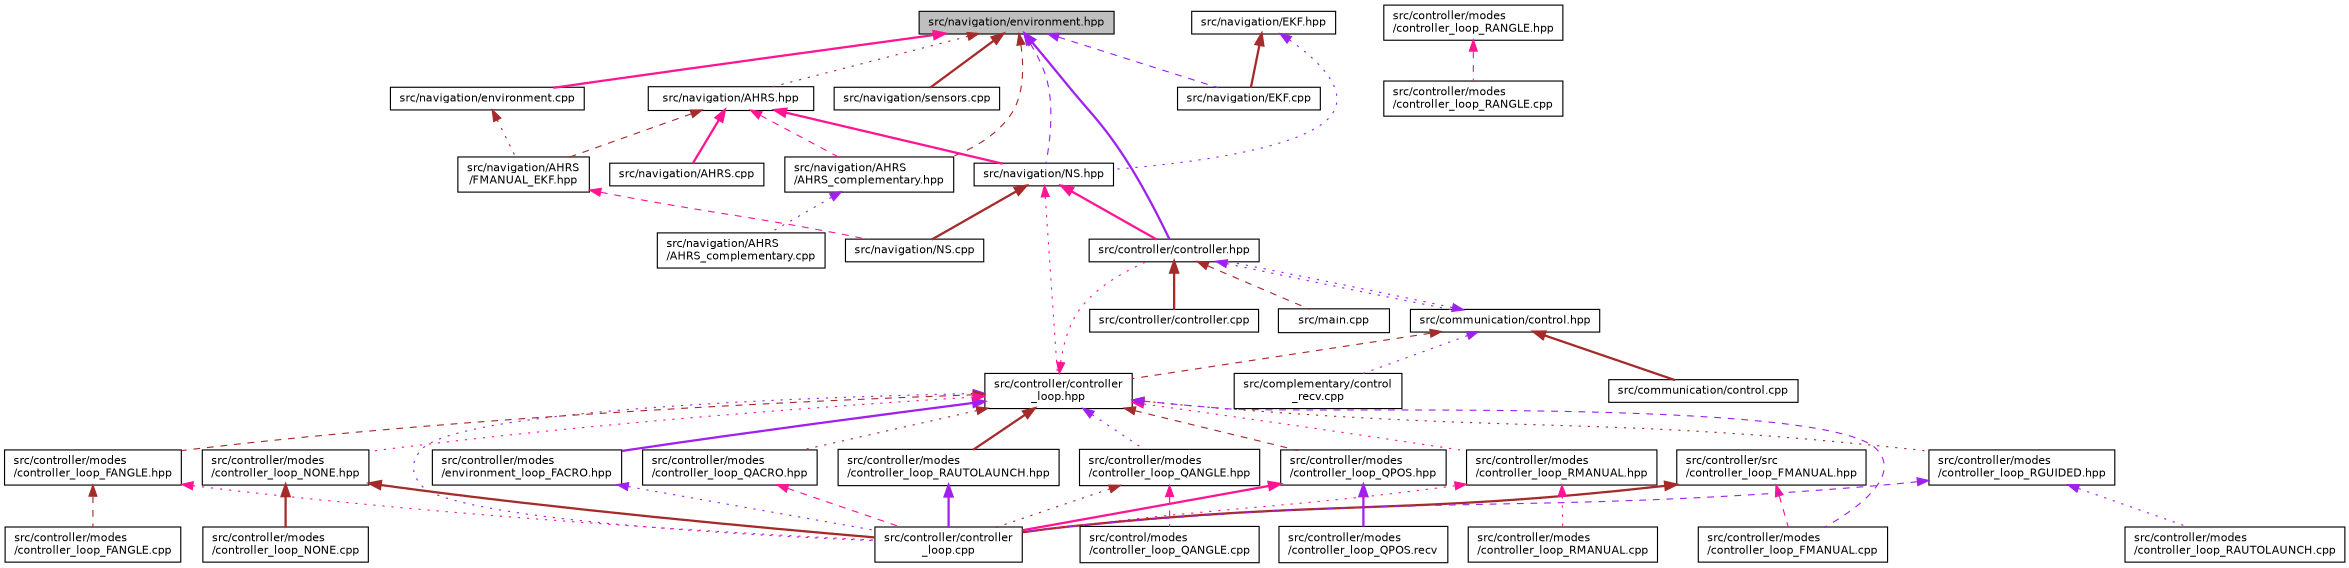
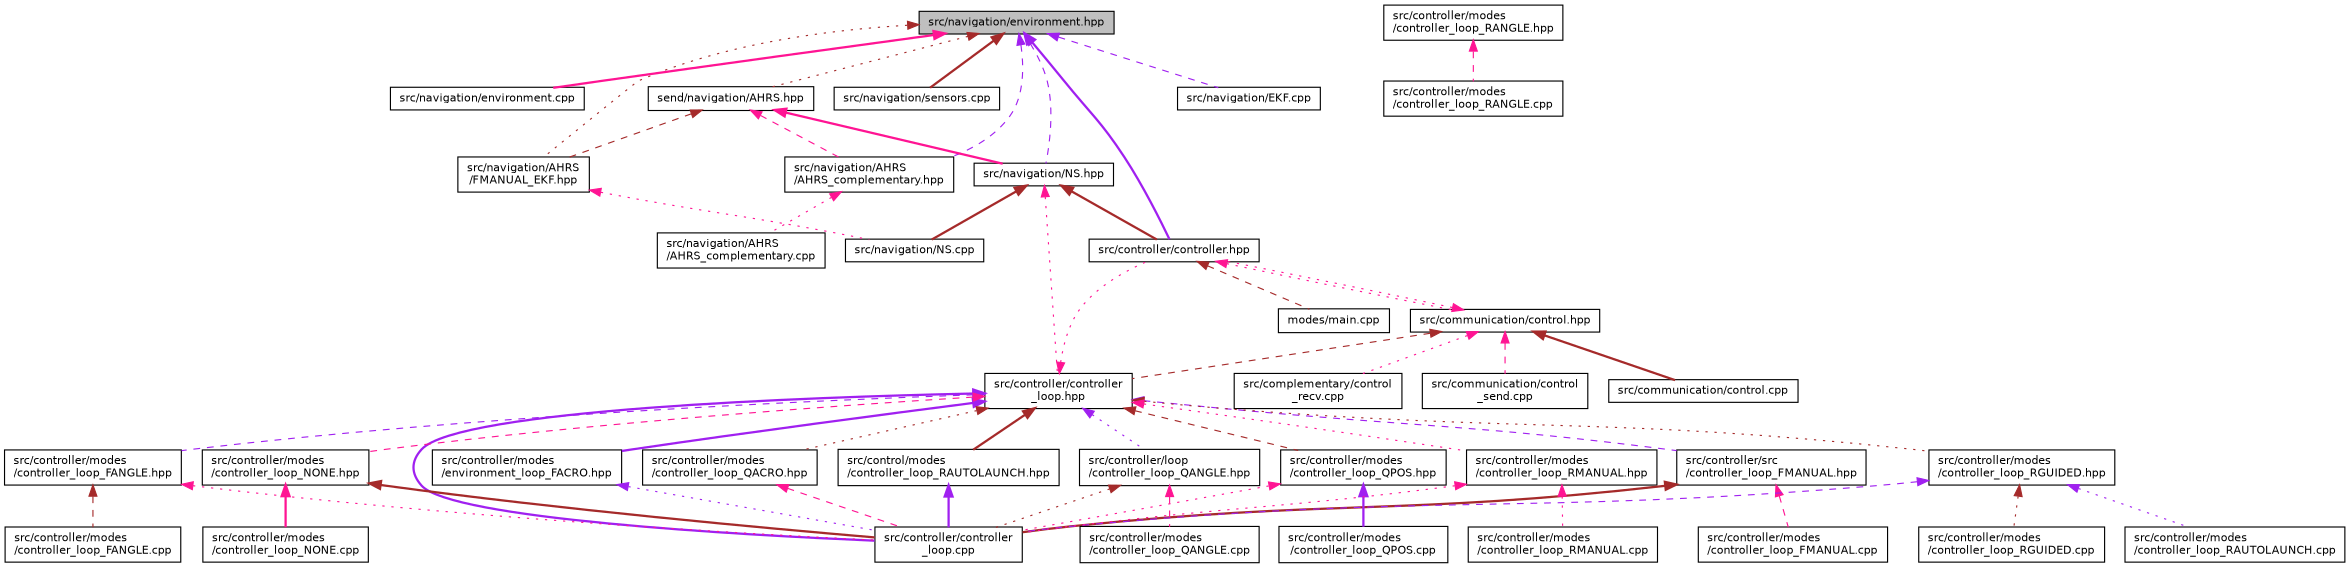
(1264, 23) -> none
(731, 99) -> (731, 99)
(1010, 116) -> (1010, 116)
(506, 139) -> (711, 56)
(687, 175) -> none
(735, 215) -> (735, 215)
(800, 215) -> (800, 215)
(1114, 215) -> (1114, 215)
(1340, 284) -> (1340, 284)
(1340, 287) -> (1340, 287)
(1174, 321) -> none
(1334, 321) -> (1334, 321)
(1415, 355) -> (1415, 355)
none -> (1505, 391)
(1566, 412) -> (1490, 430)
(671, 420) -> (671, 420)
(478, 422) -> (478, 422)
(473, 430) -> (473, 430)
(949, 468) -> (949, 468)
(1170, 468) -> (1170, 468)
(1146, 508) -> (1146, 508)
(286, 512) -> (286, 512)
(1170, 545) -> (1170, 545)
(1363, 545) -> (1363, 545)
none -> (2012, 545)
